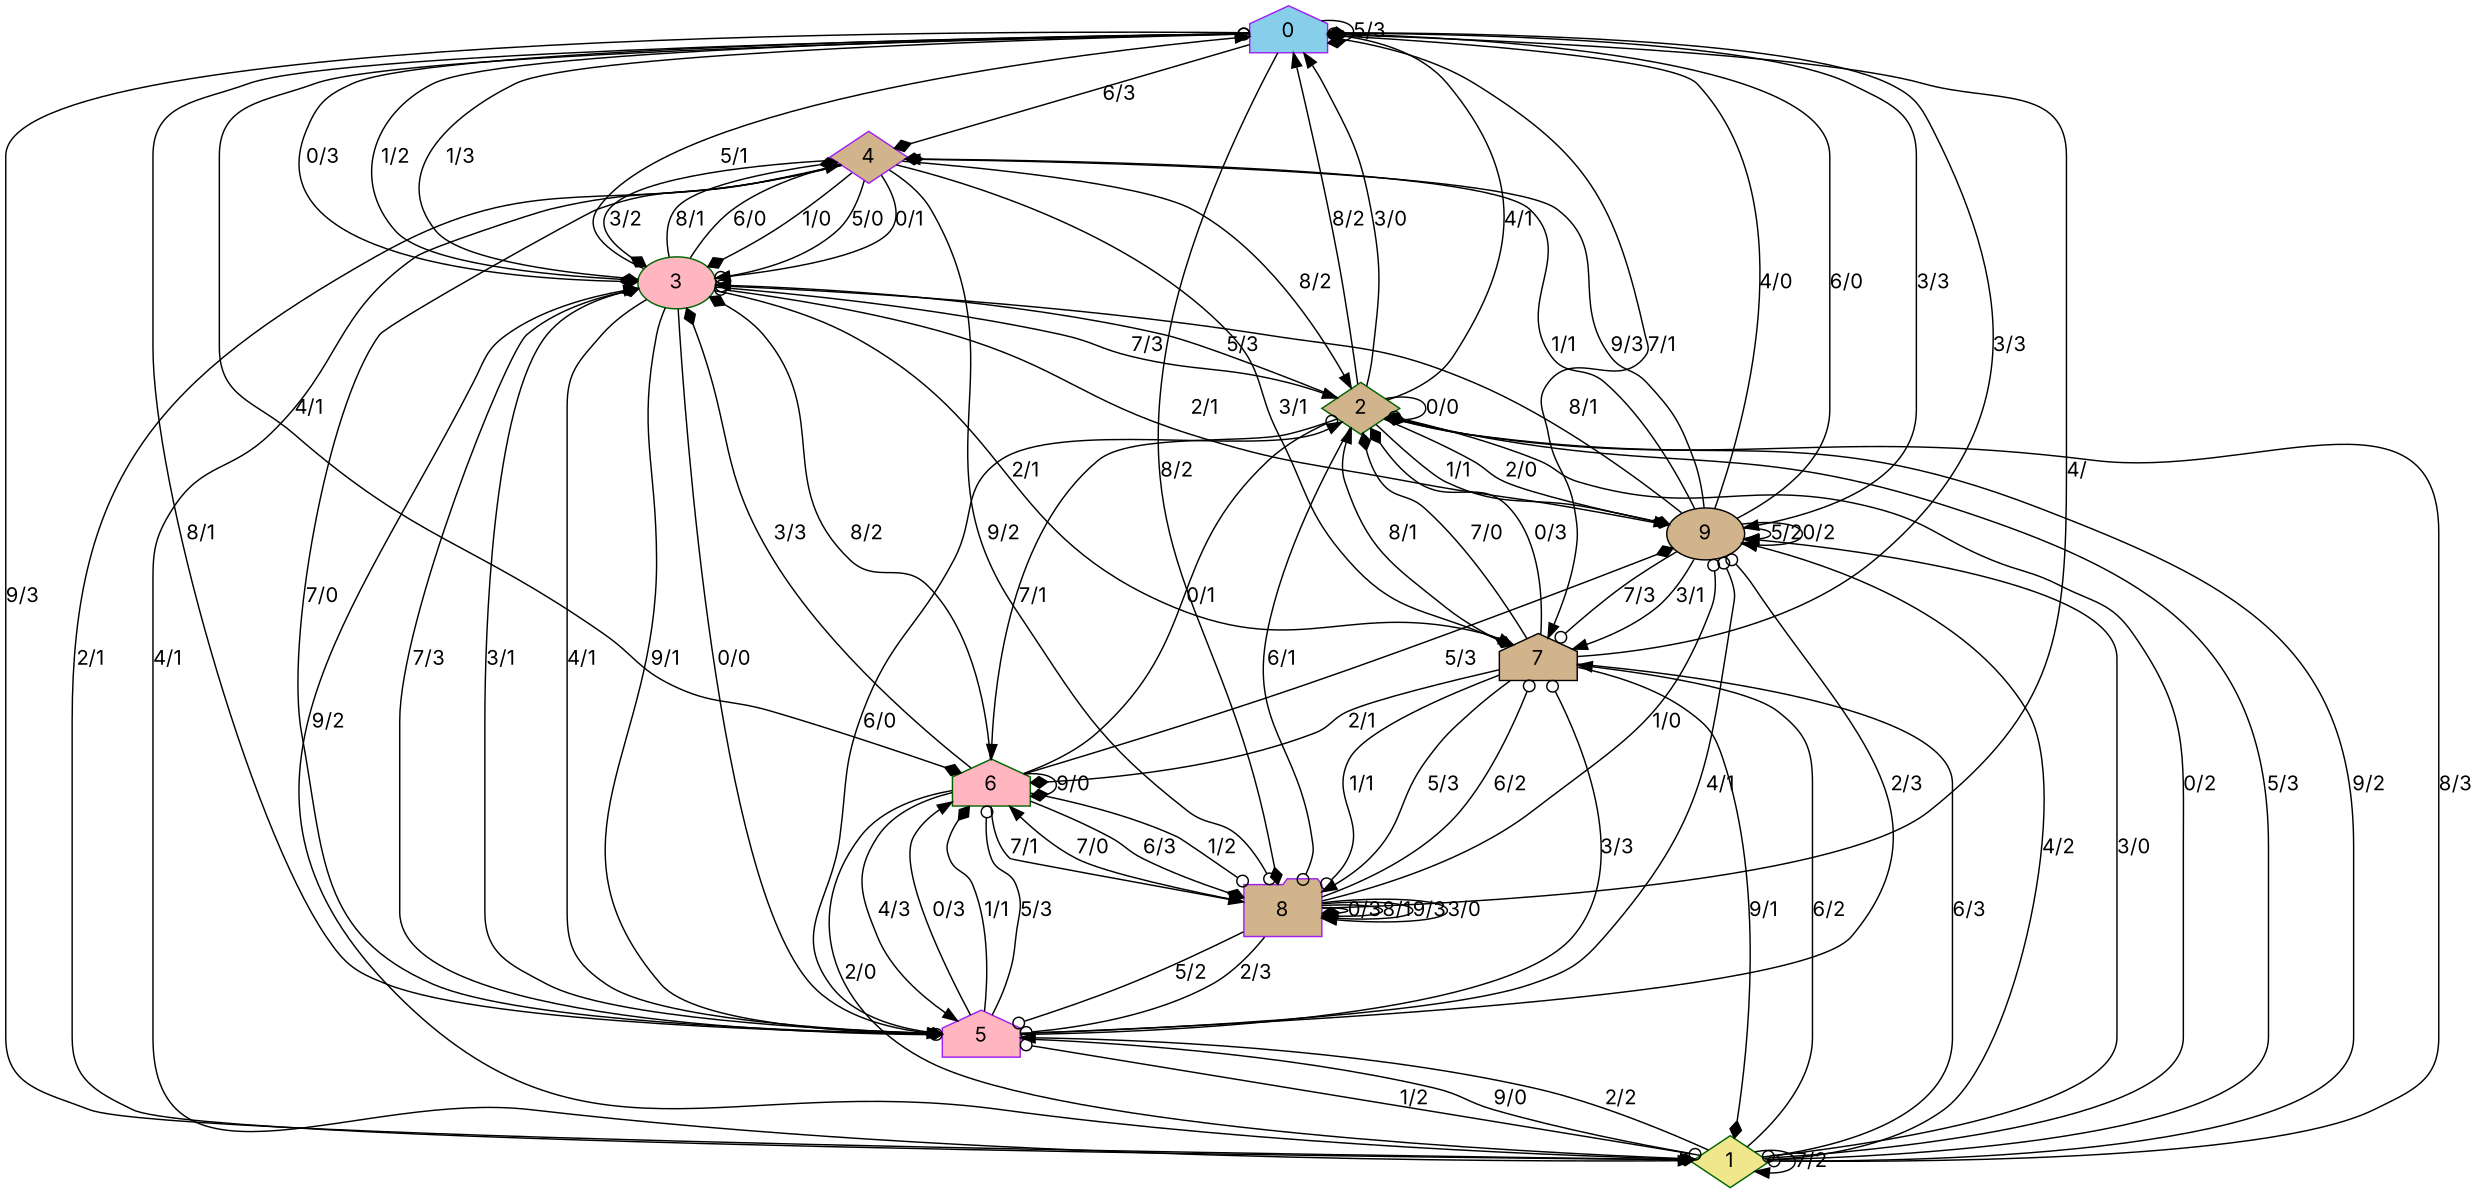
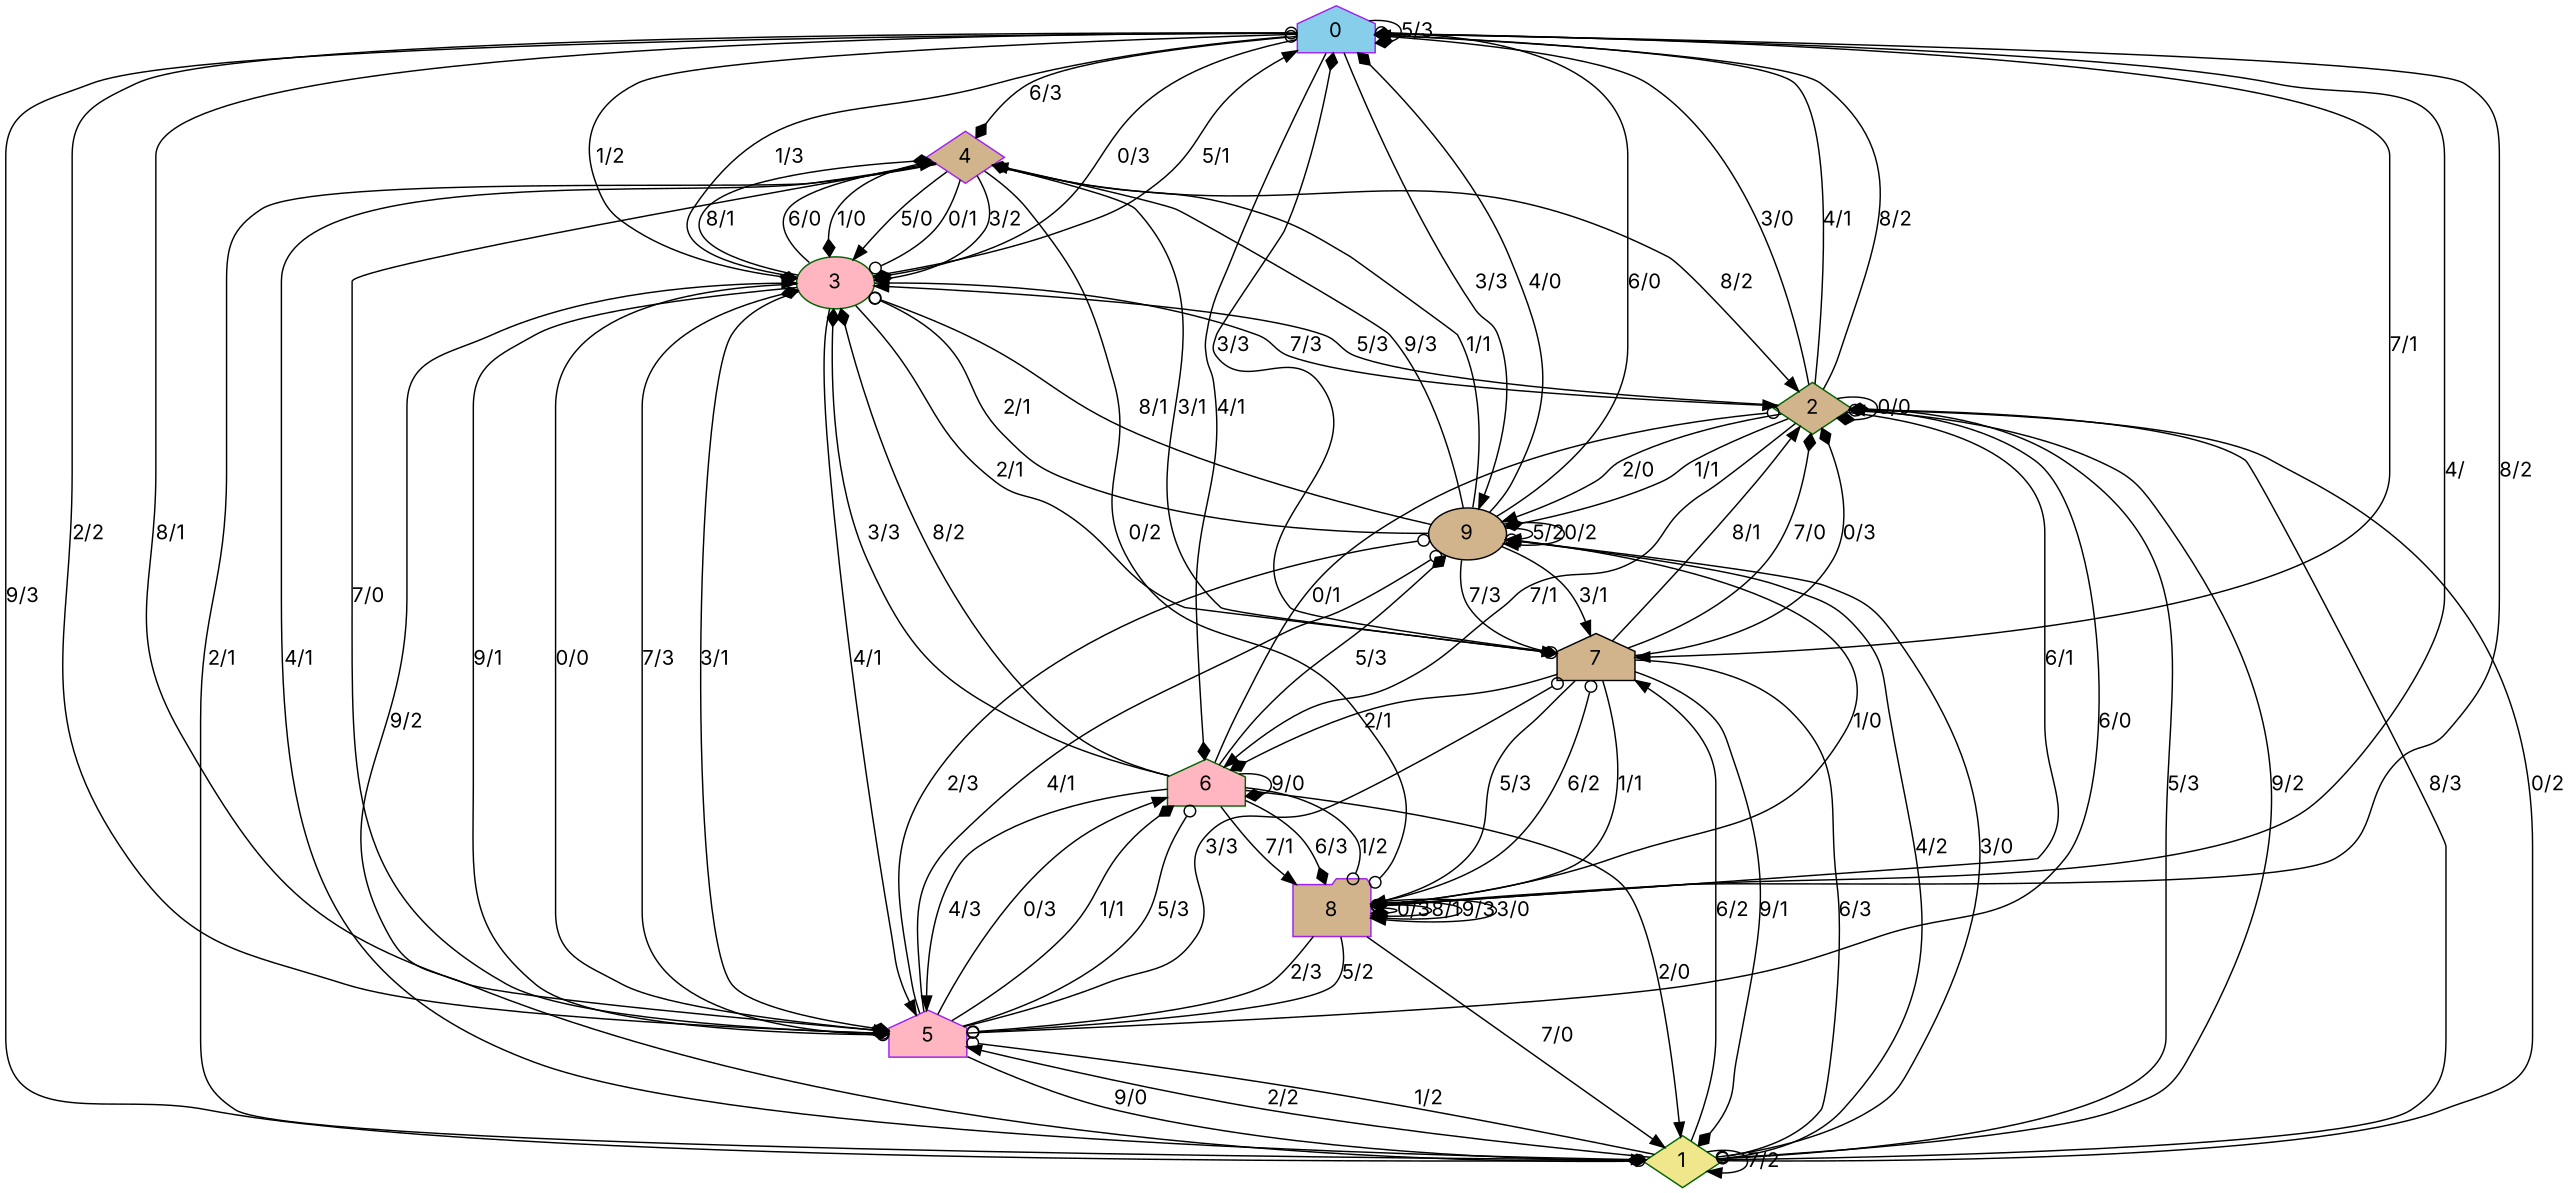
none -> (72, 277)
(1004, 534) -> (1145, 534)
(1090, 864) -> (1510, 1038)
